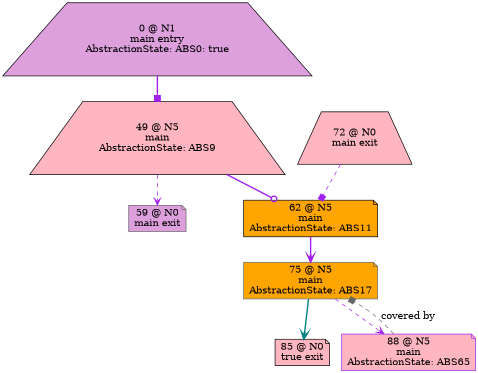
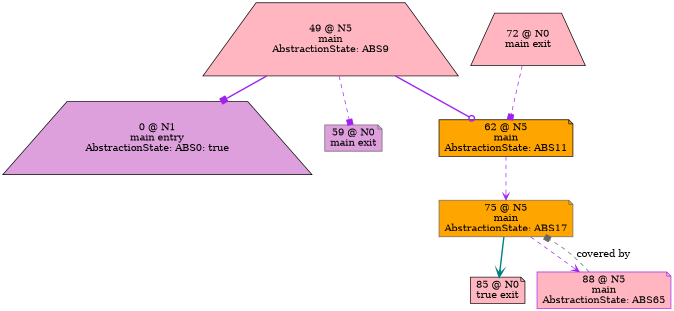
(157, 85) -> (247, 87)
(157, 187) -> (344, 97)
(311, 246) -> (506, 175)
